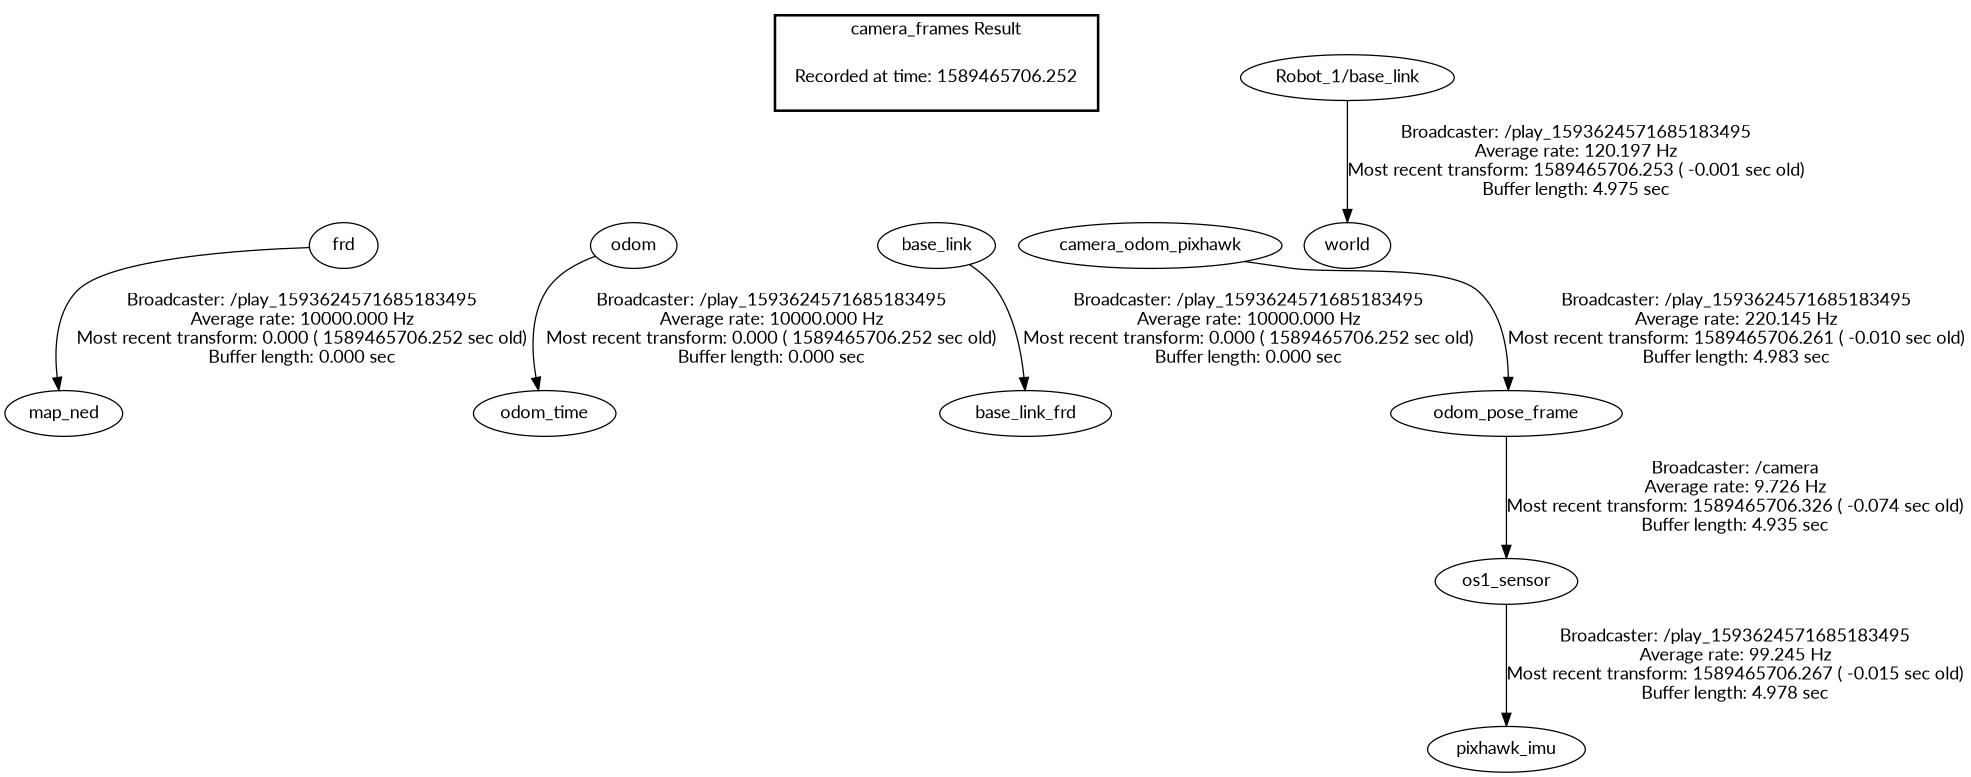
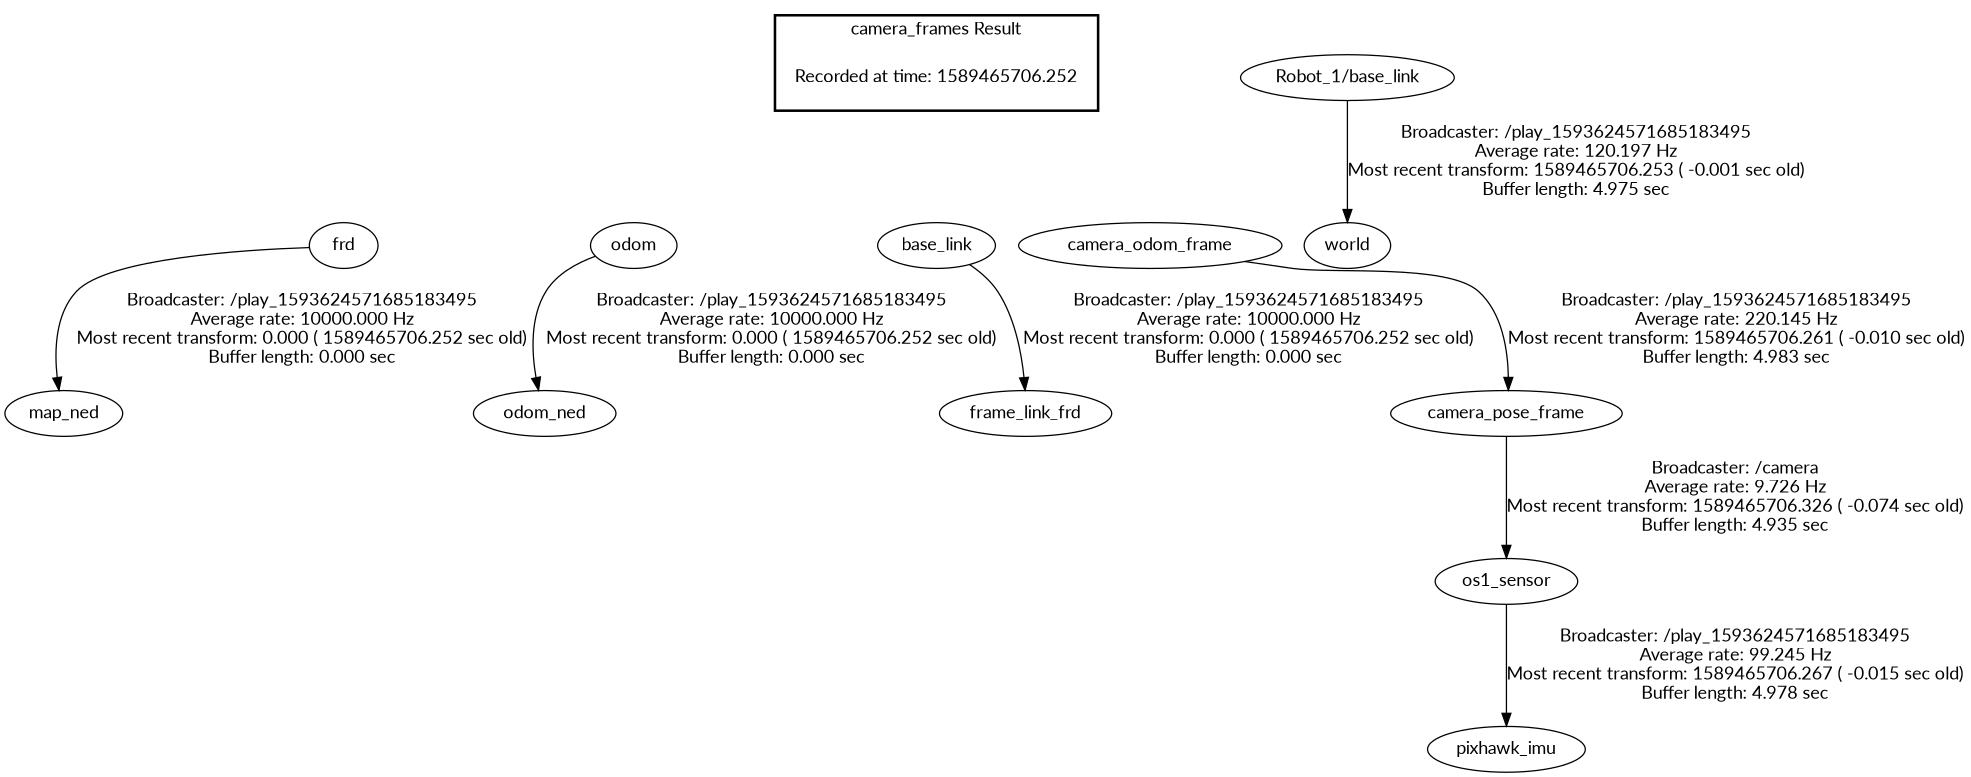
(1150, 246) -> (1150, 246)
(545, 413) -> (545, 413)
(1026, 413) -> (1026, 413)
(1506, 413) -> (1506, 413)
